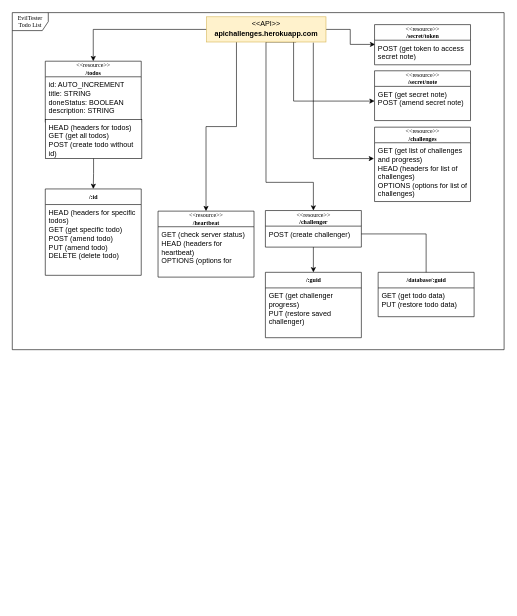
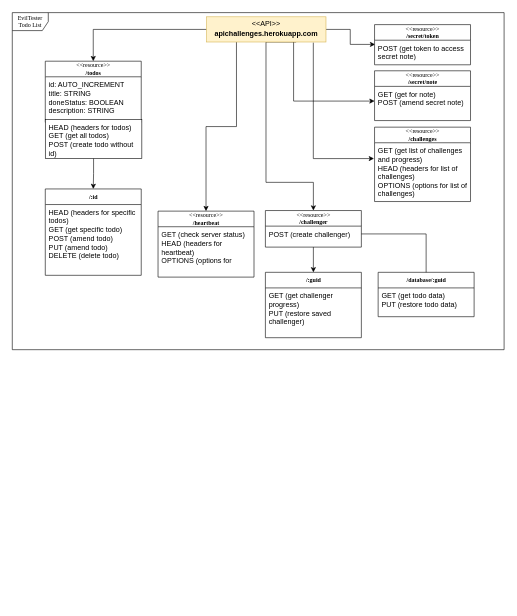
(423, 103) -> (423, 103)
